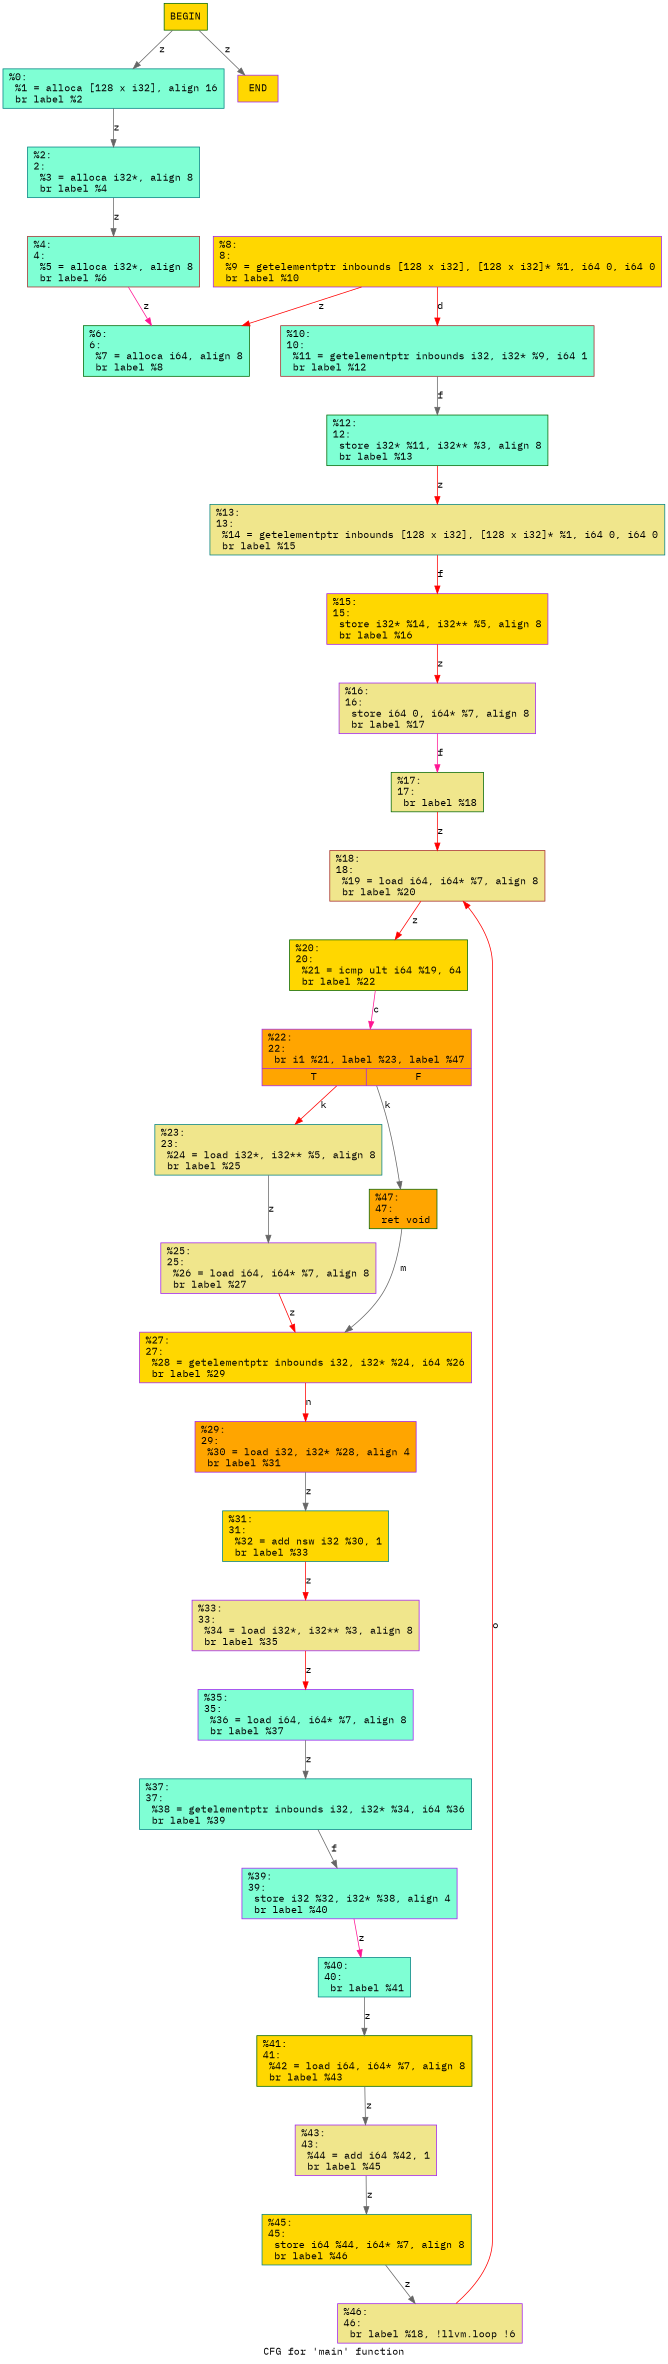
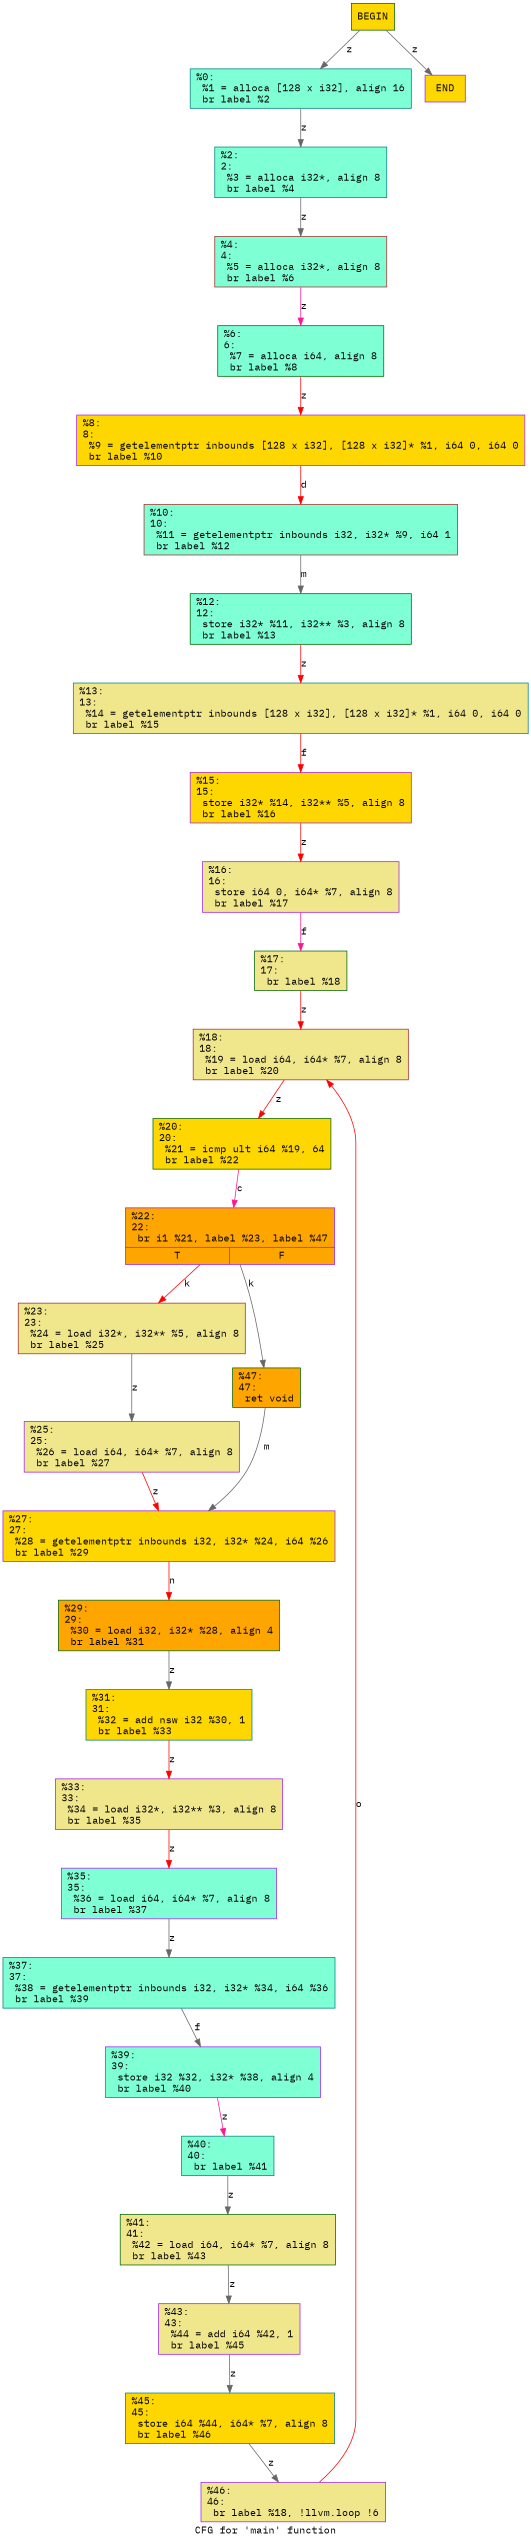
(306, 305) -> (301, 392)
(441, 396) -> (304, 574)
(268, 1150) -> (132, 1328)
(306, 1447) -> (169, 1625)
(364, 2061) -> (228, 2240)
